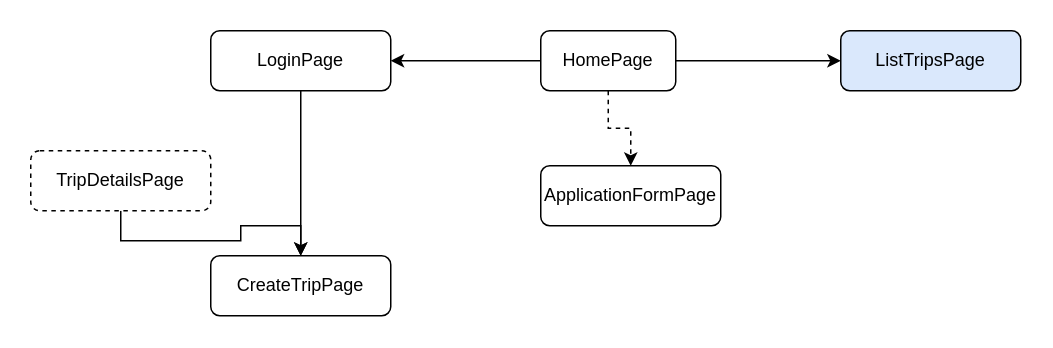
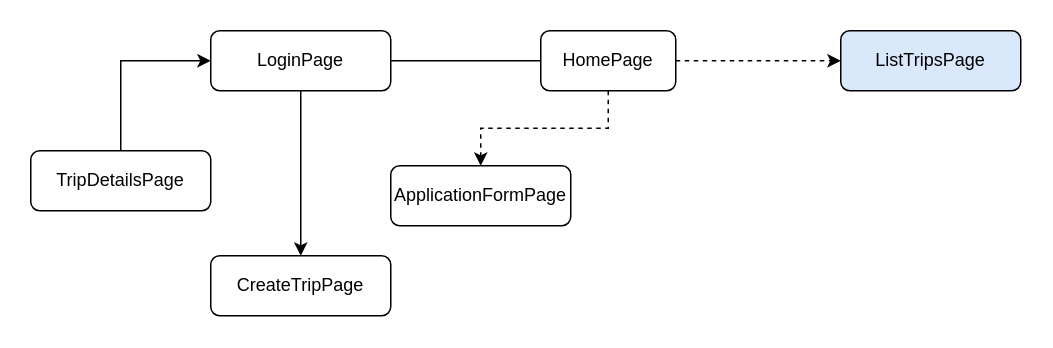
(402, 61) -> (397, 61)
(754, 61) -> (754, 61)
(121, 181) -> (121, 181)
(631, 196) -> (481, 196)
(202, 241) -> (121, 66)
